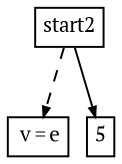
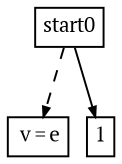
(69, 27) -> (69, 27)
(101, 137) -> (101, 137)
